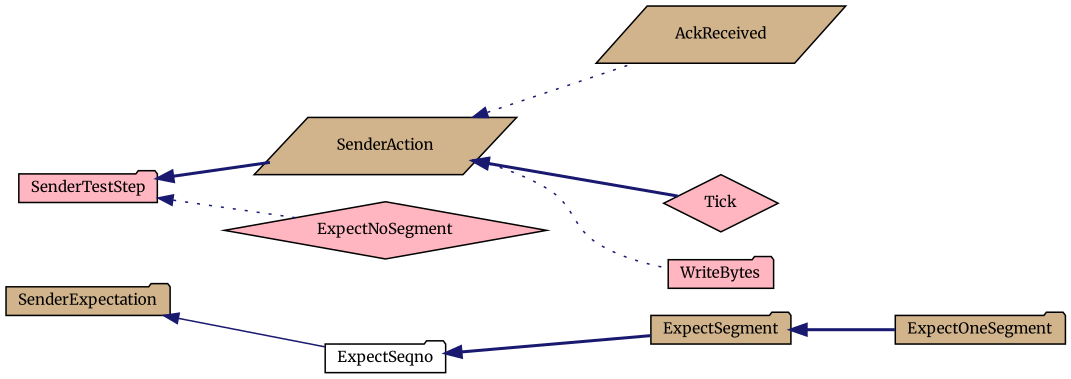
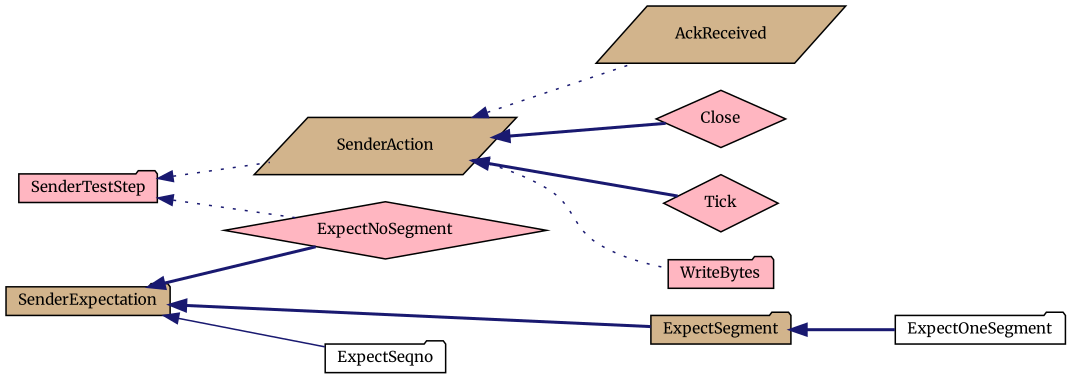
none -> (721, 119)
(222, 169) -> (222, 169)
none -> (240, 265)
(980, 330) -> (980, 330)
(556, 344) -> (418, 316)
